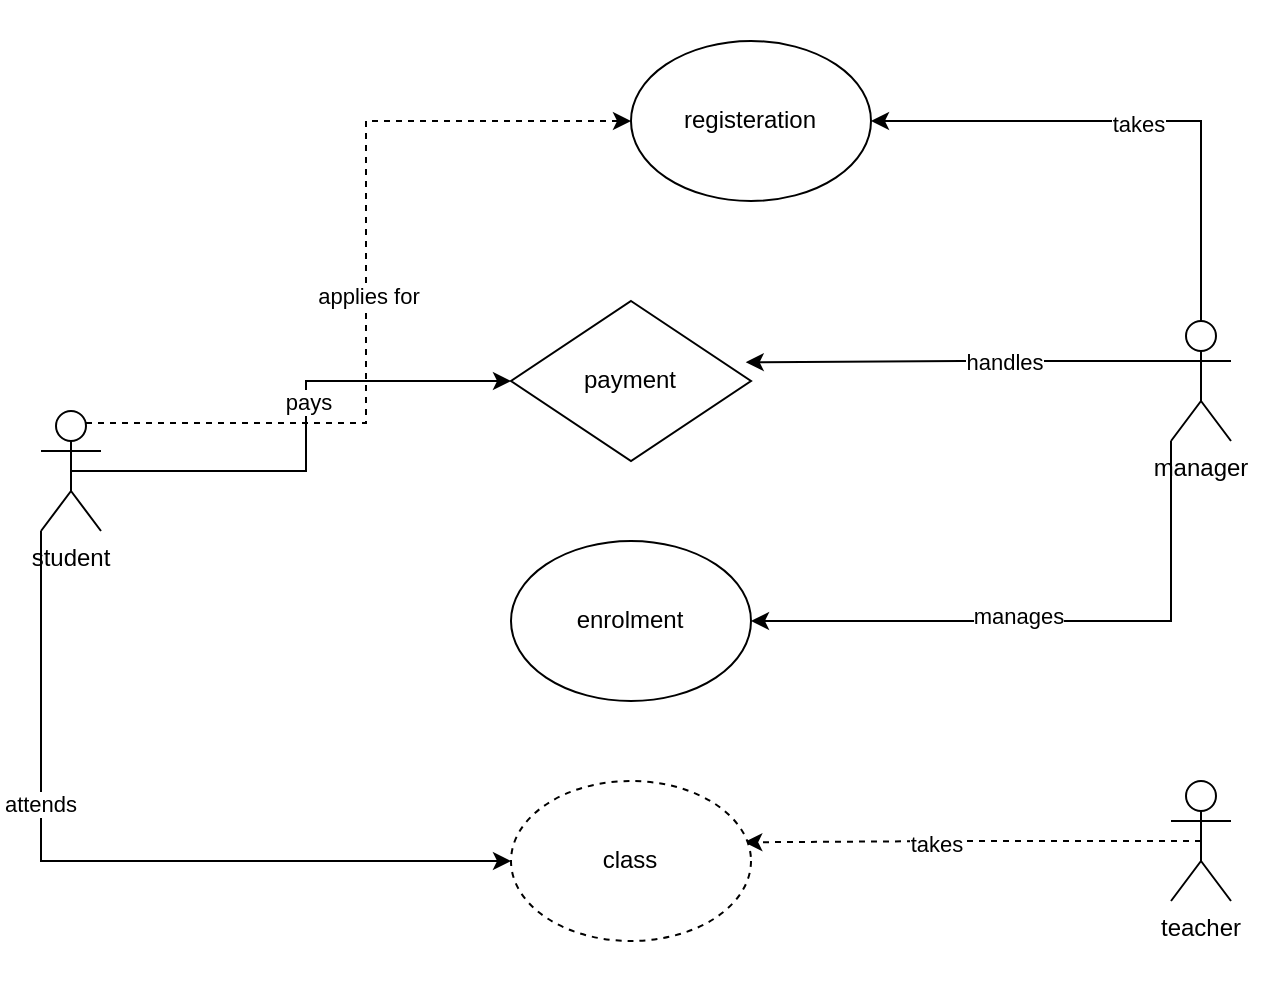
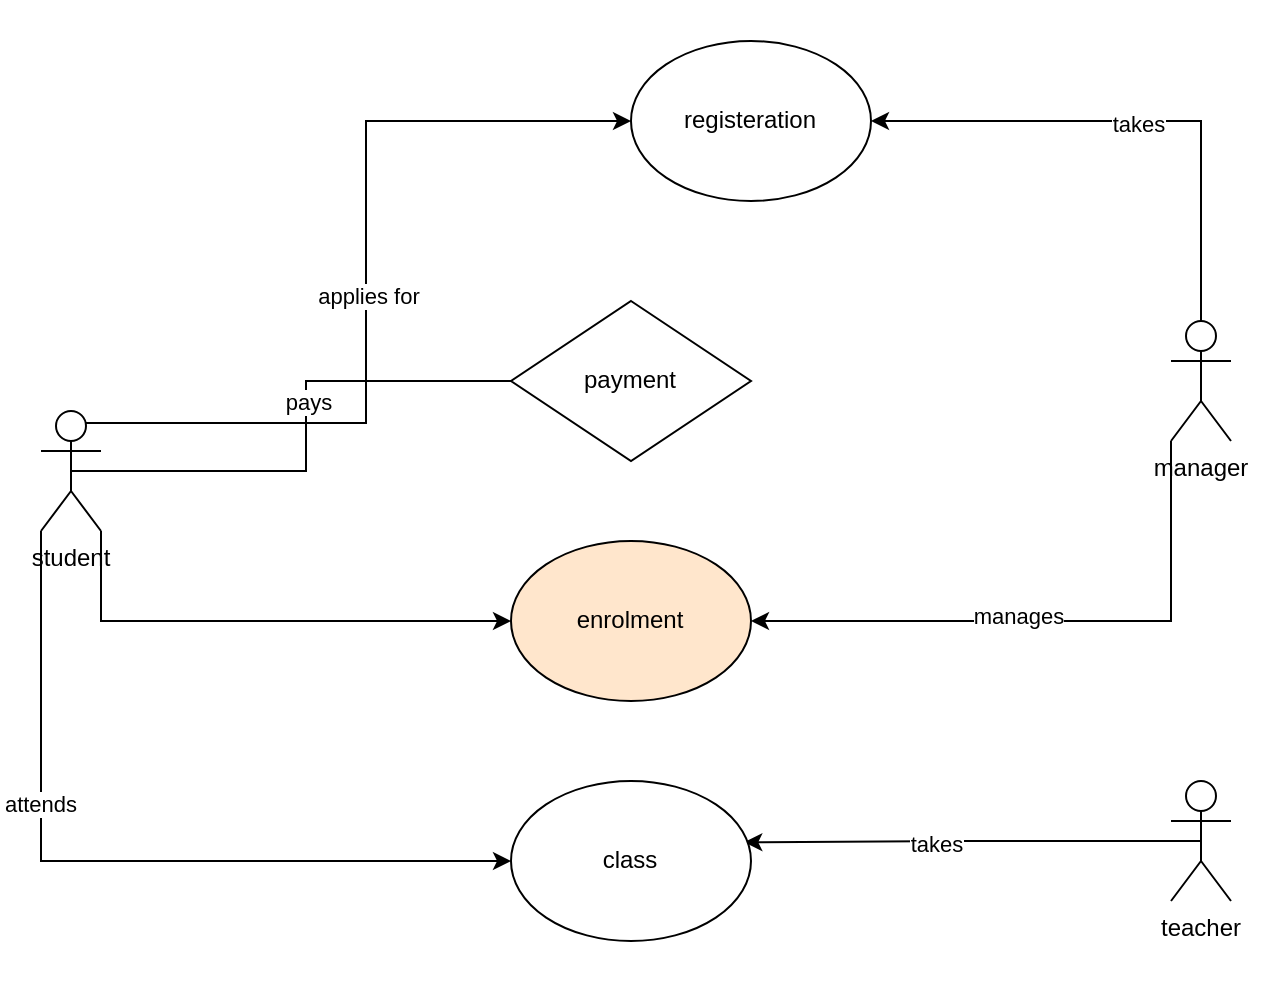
(407, 121) -> (407, 121)
(965, 361) -> none
(496, 381) -> (501, 381)
none -> (271, 621)
(631, 621) -> (631, 621)
(1079, 841) -> (1079, 841)
(631, 861) -> (631, 861)
